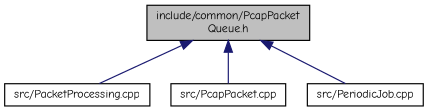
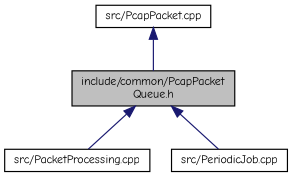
(228, 68) -> (153, 55)
